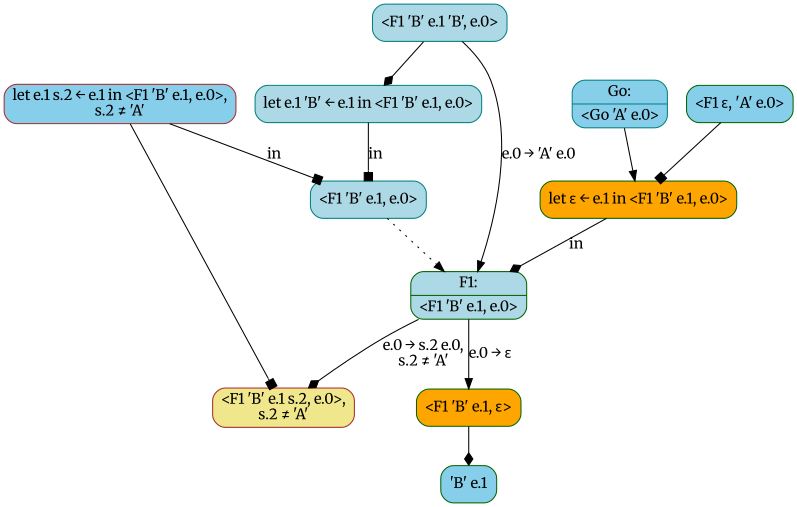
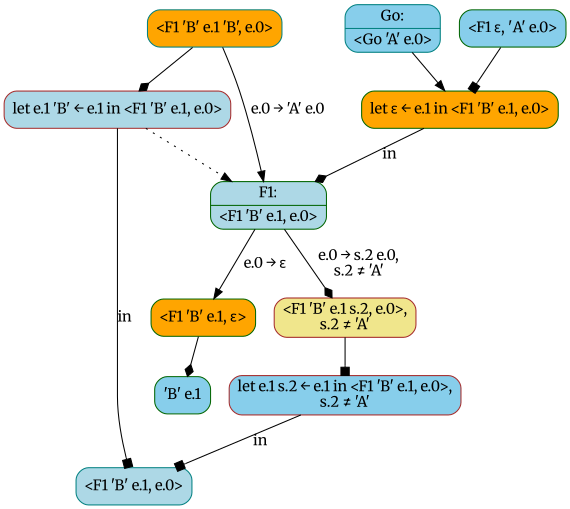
(440, 23) -> (215, 28)
(368, 104) -> (117, 110)
(412, 241) -> (184, 152)
(199, 251) -> (345, 351)
